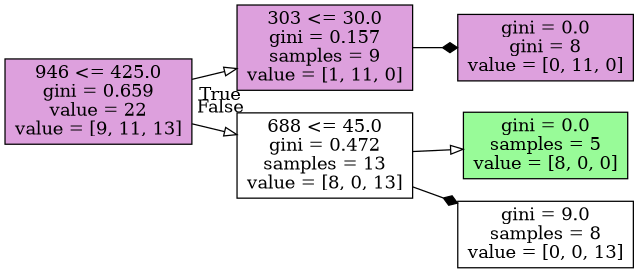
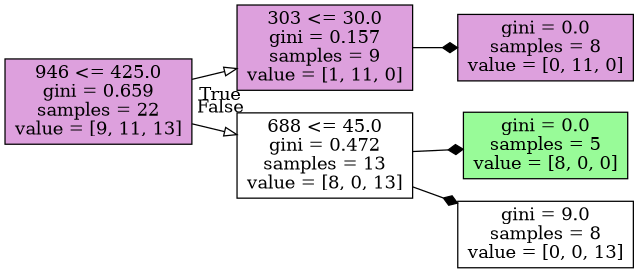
(546, 48) -> (546, 48)
(98, 102) -> (98, 102)
(431, 151) -> (430, 151)
